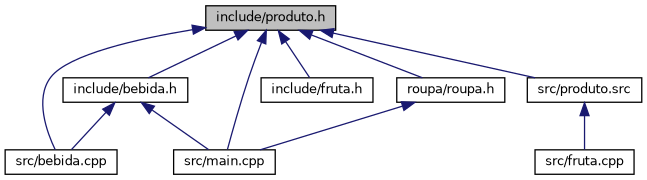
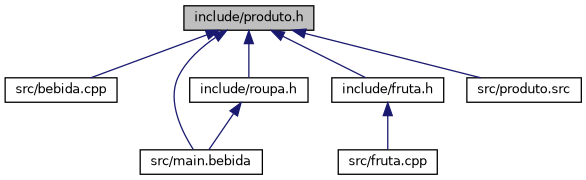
(125, 90) -> none
(451, 90) -> (249, 90)
(585, 133) -> (388, 133)
(224, 162) -> (201, 162)
